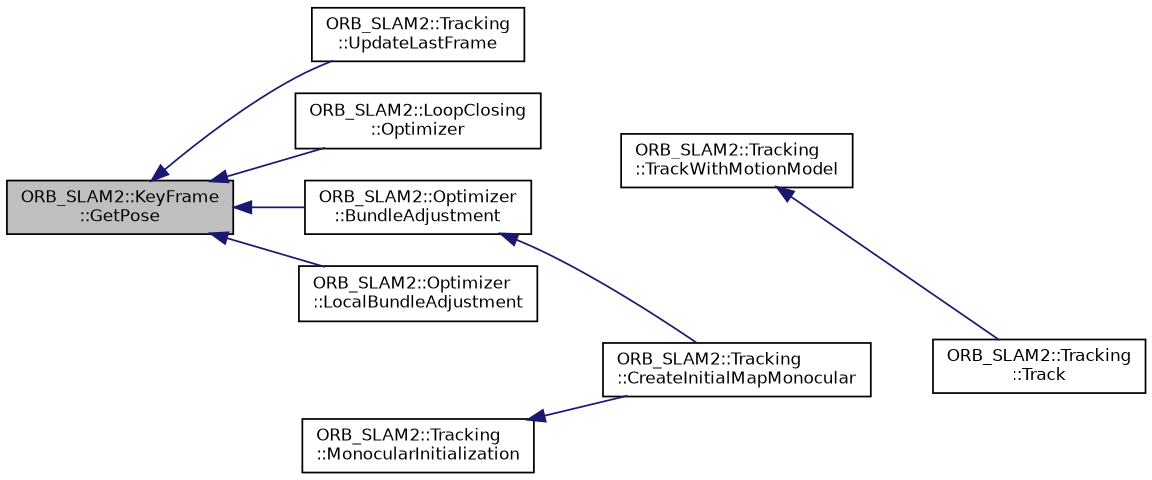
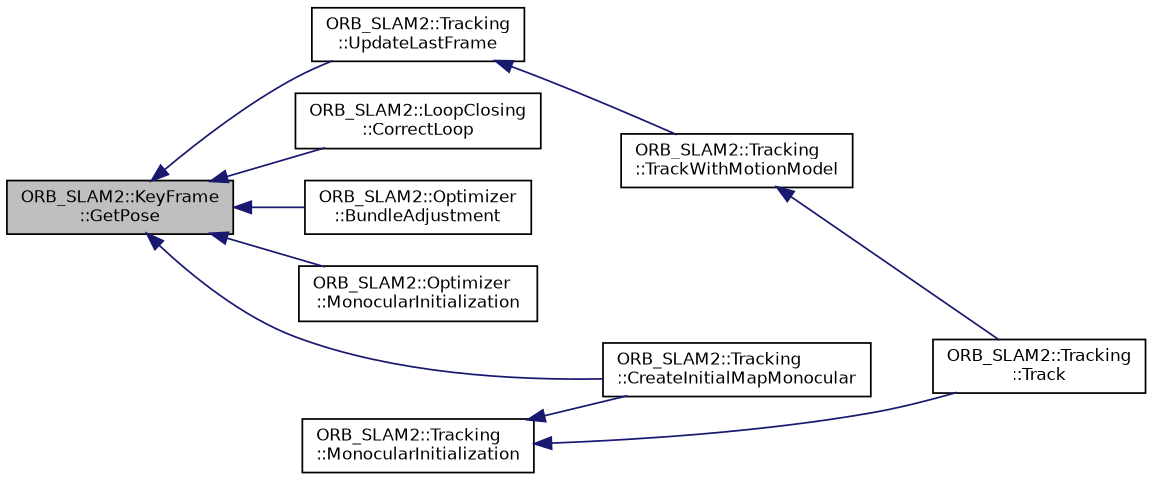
none -> (595, 100)
(418, 121) -> (418, 121)
(609, 287) -> (366, 358)
(418, 294) -> (418, 294)
none -> (756, 429)
